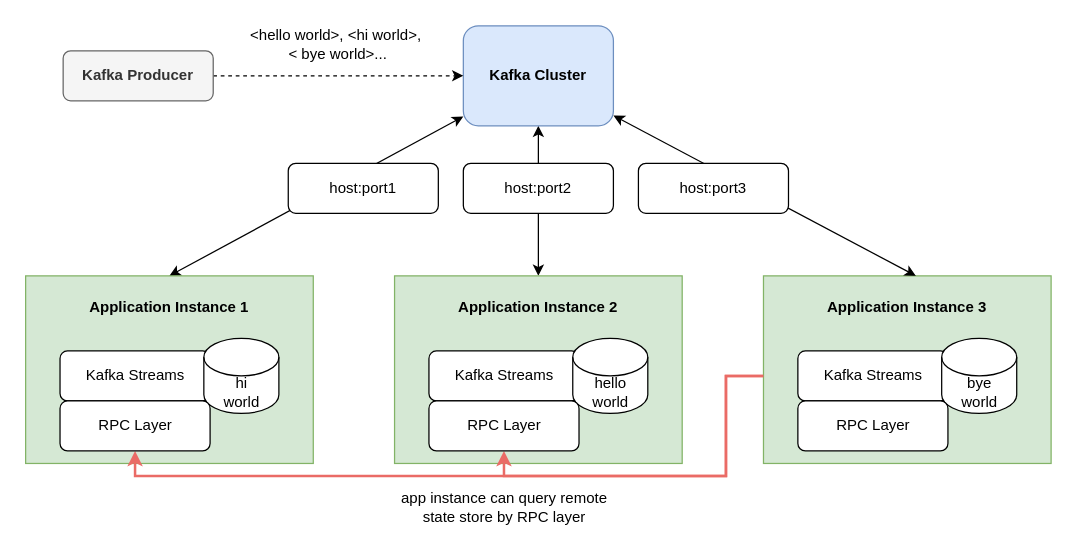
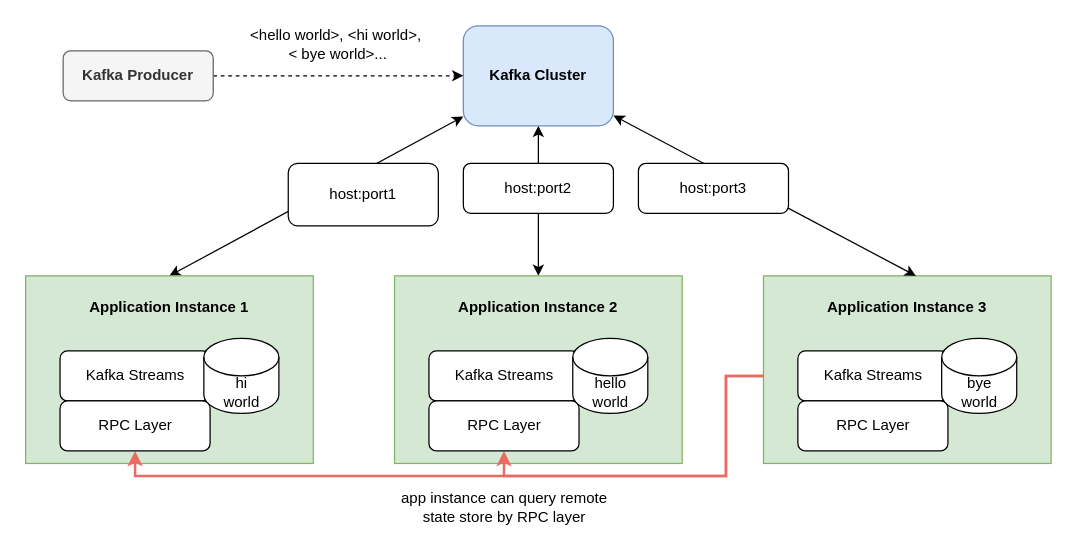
(363, 188) -> (363, 194)
